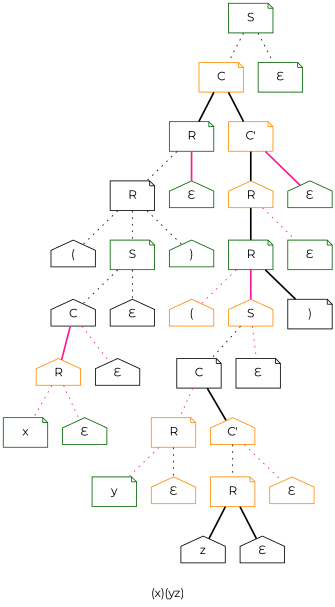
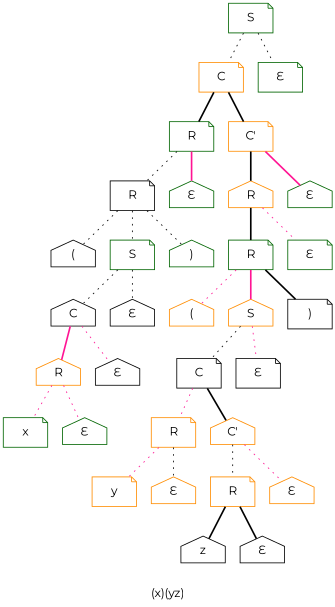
(114, 492) -> (114, 492)
